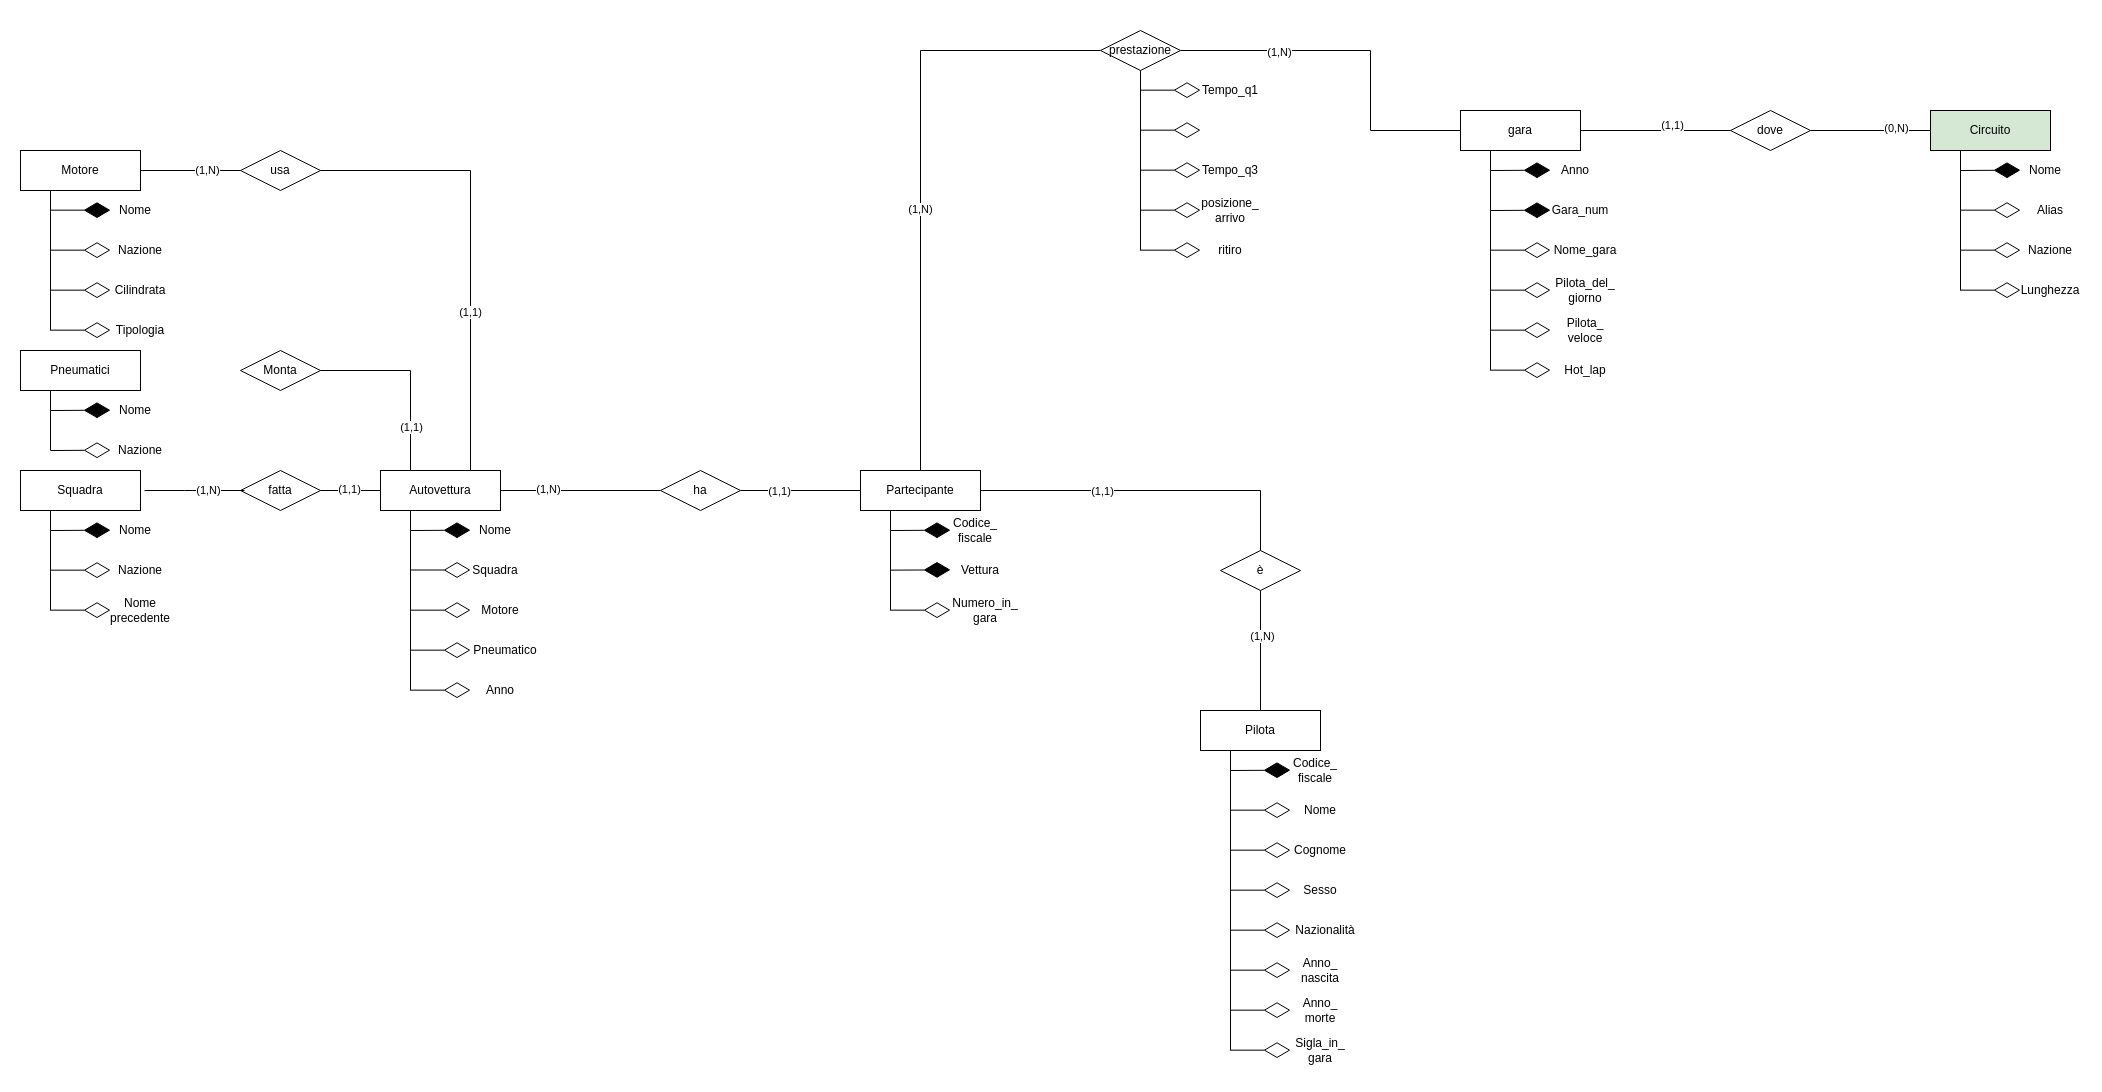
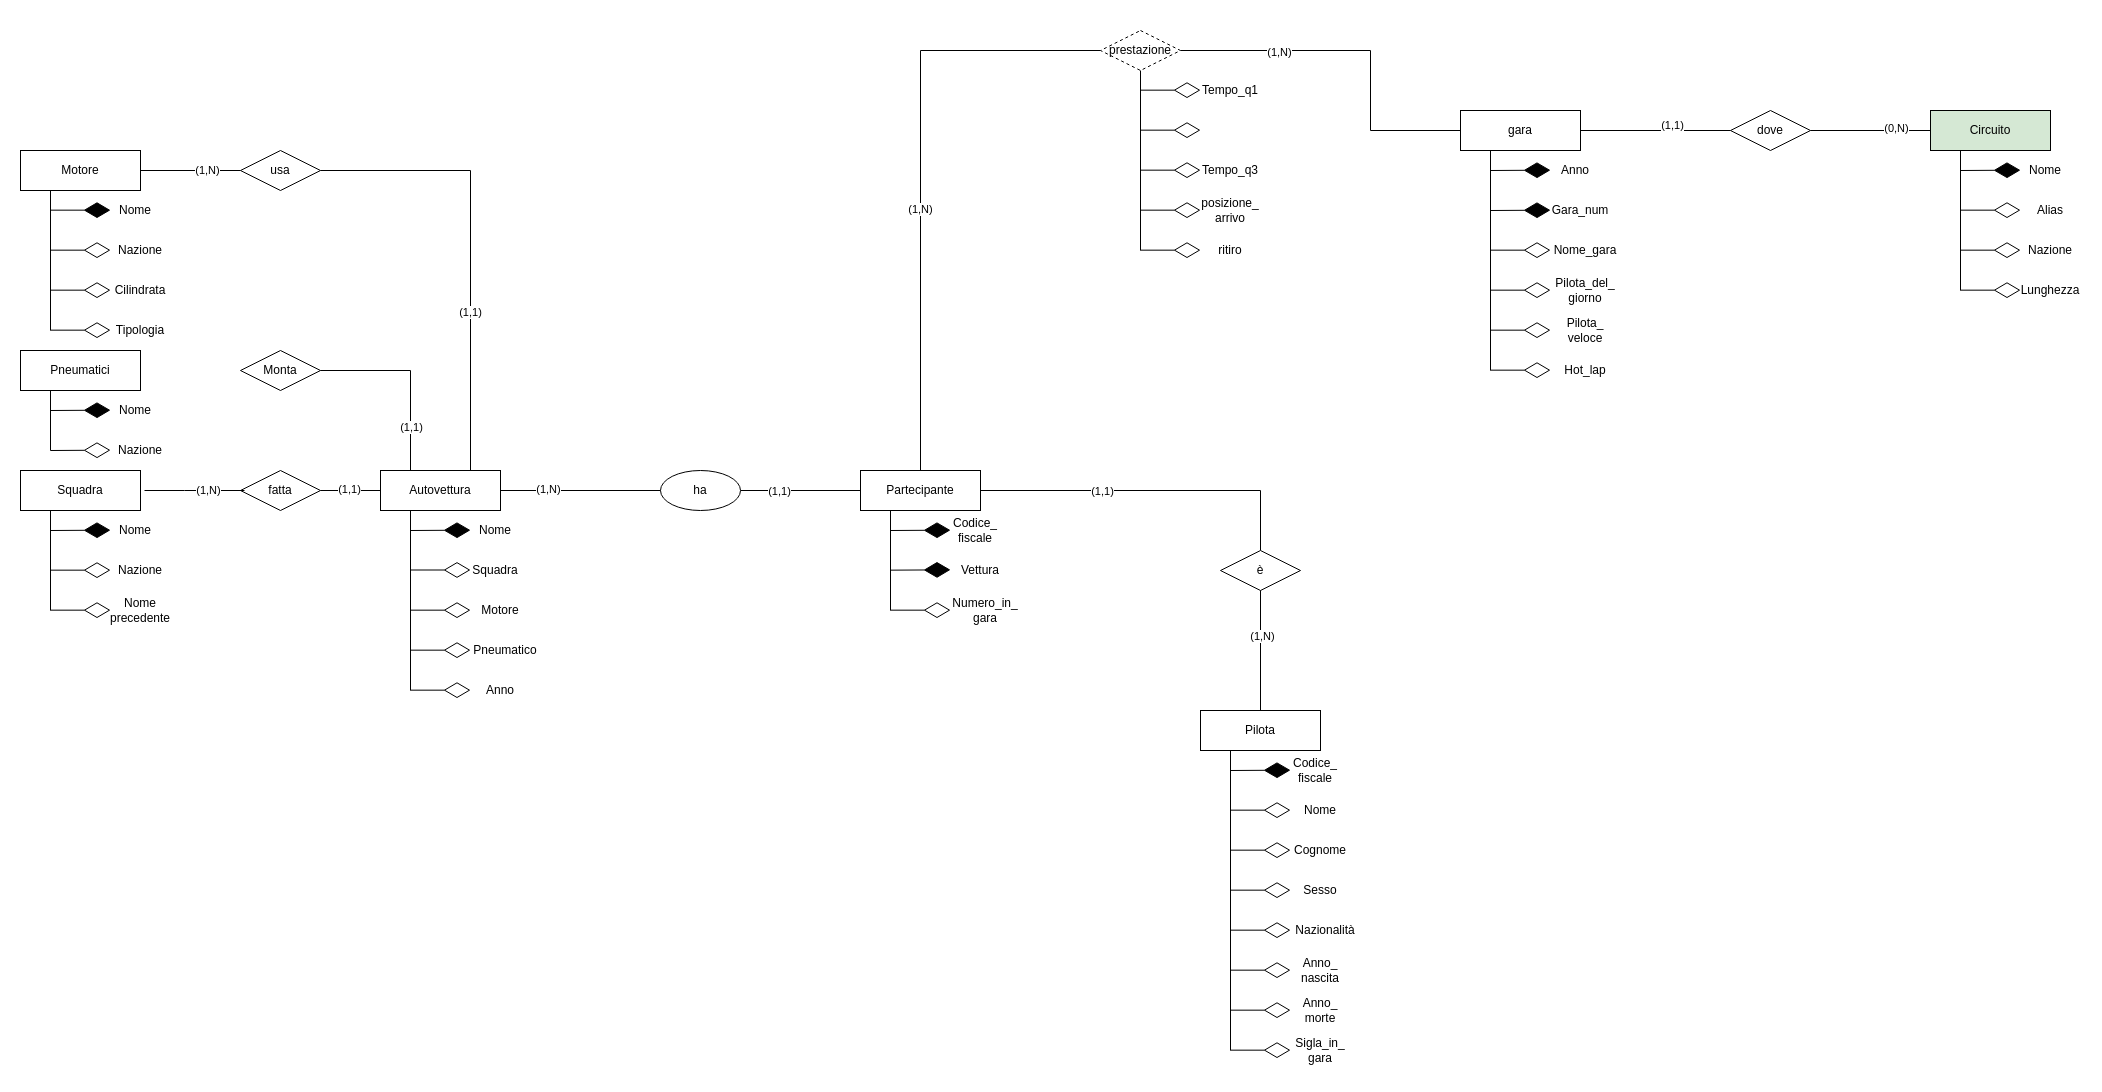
(1141, 51) -> (1141, 51)
(701, 491) -> (701, 491)
